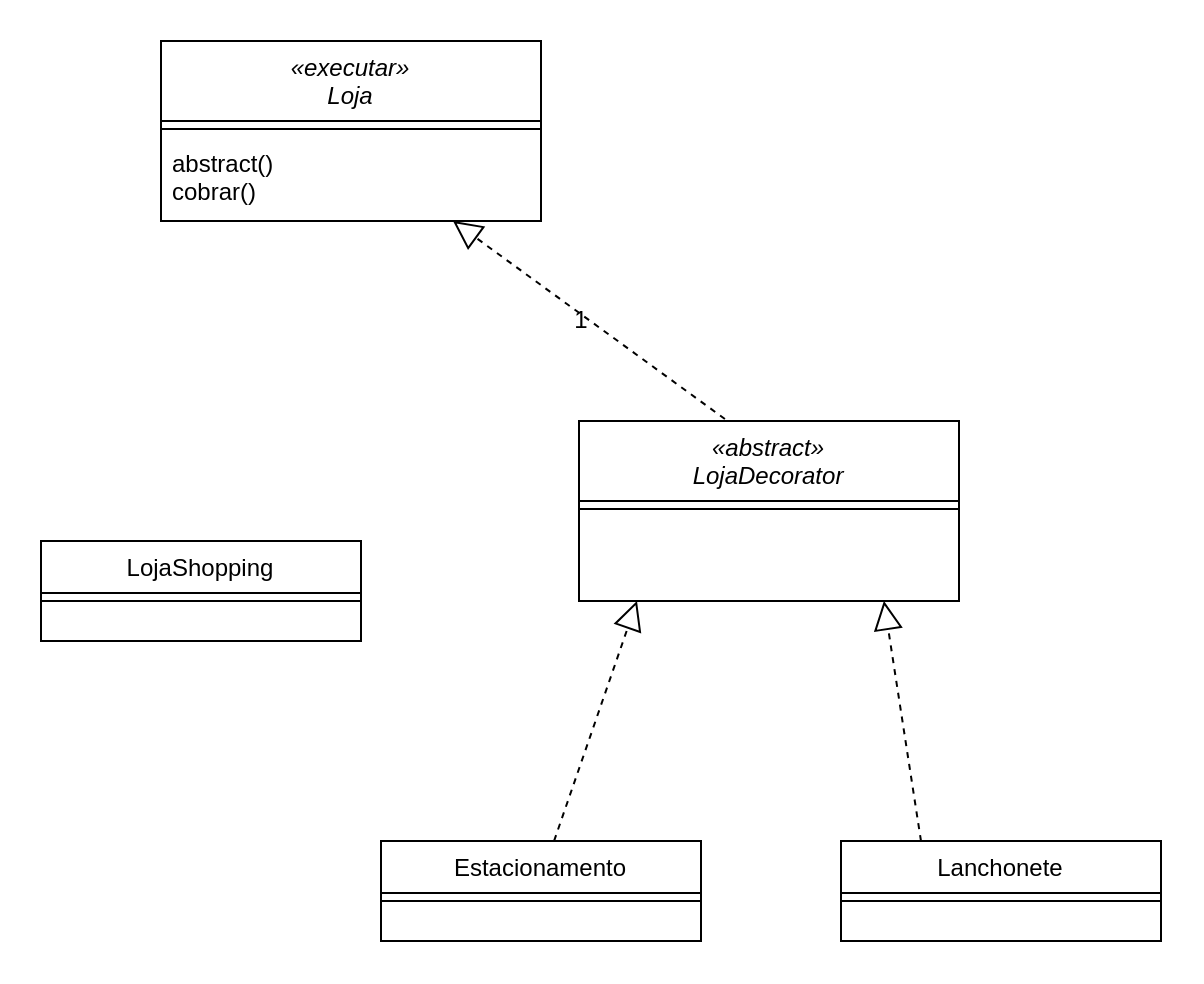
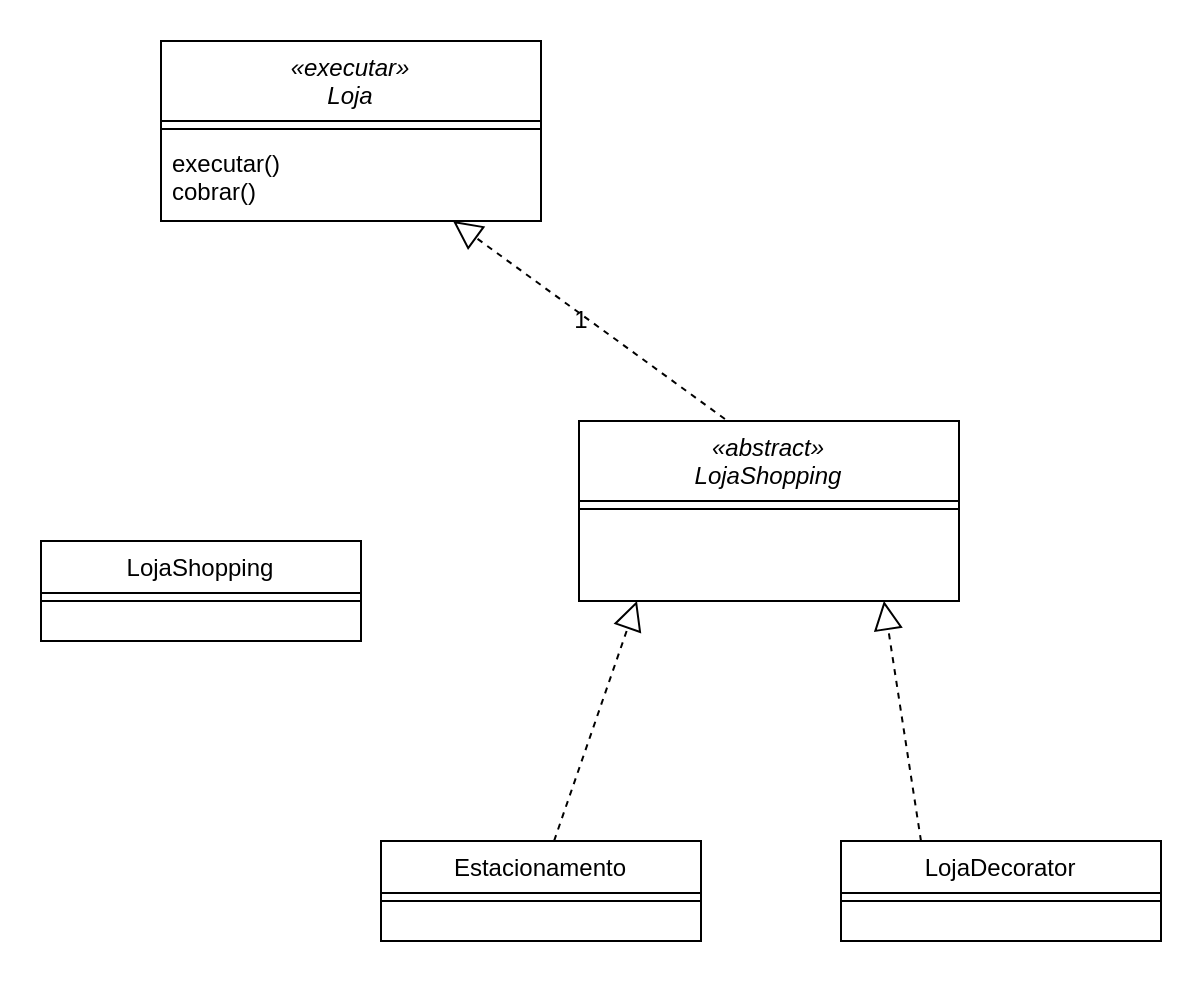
(239, 164) -> (239, 164)
(768, 448) -> (768, 448)
(1000, 868) -> (1000, 868)
